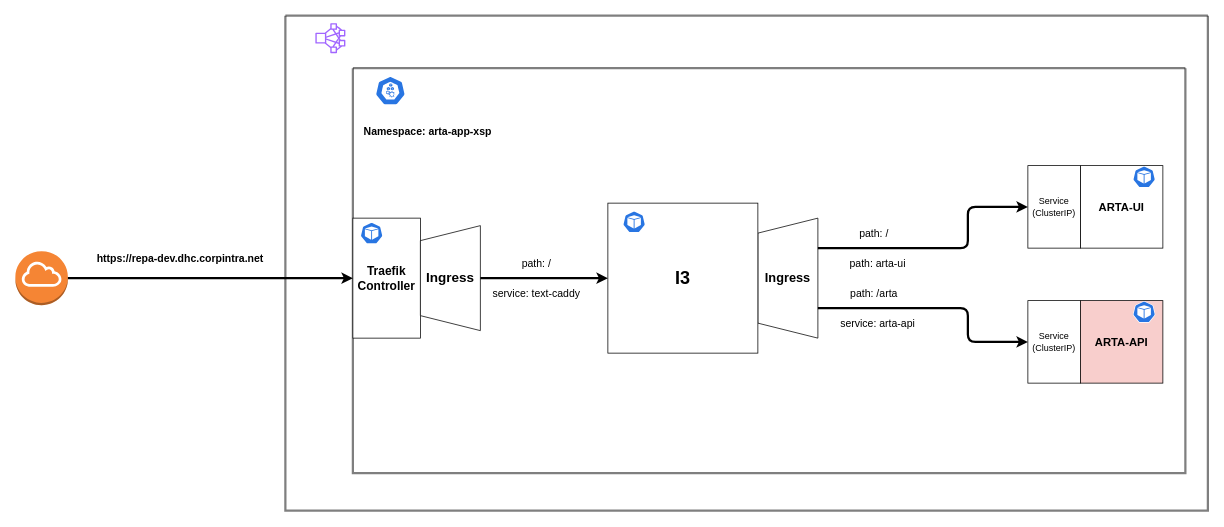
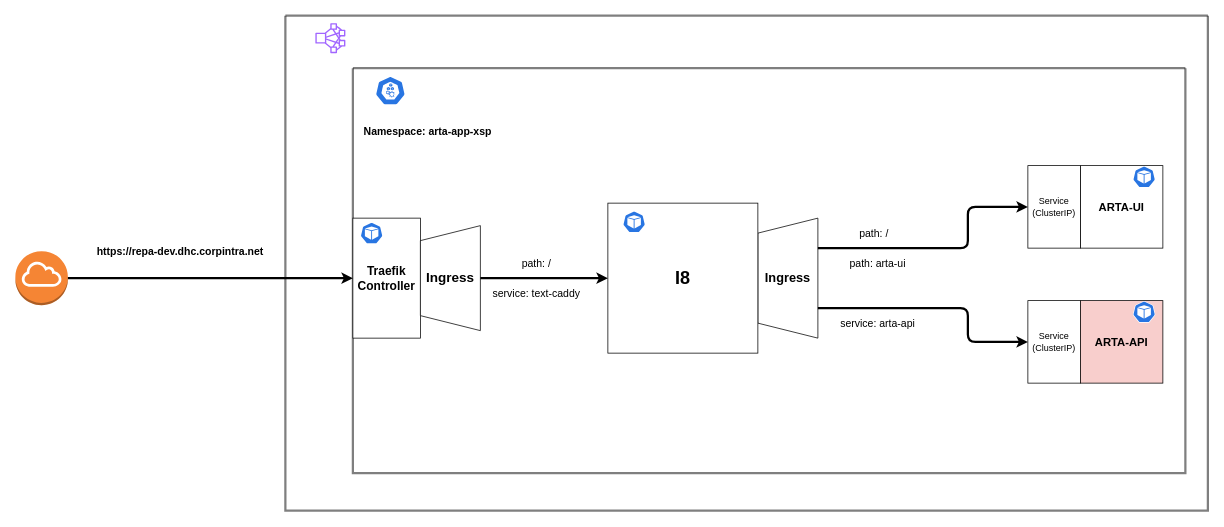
(180, 258) -> (180, 251)
(683, 278) -> (683, 278)
(874, 293) -> none
